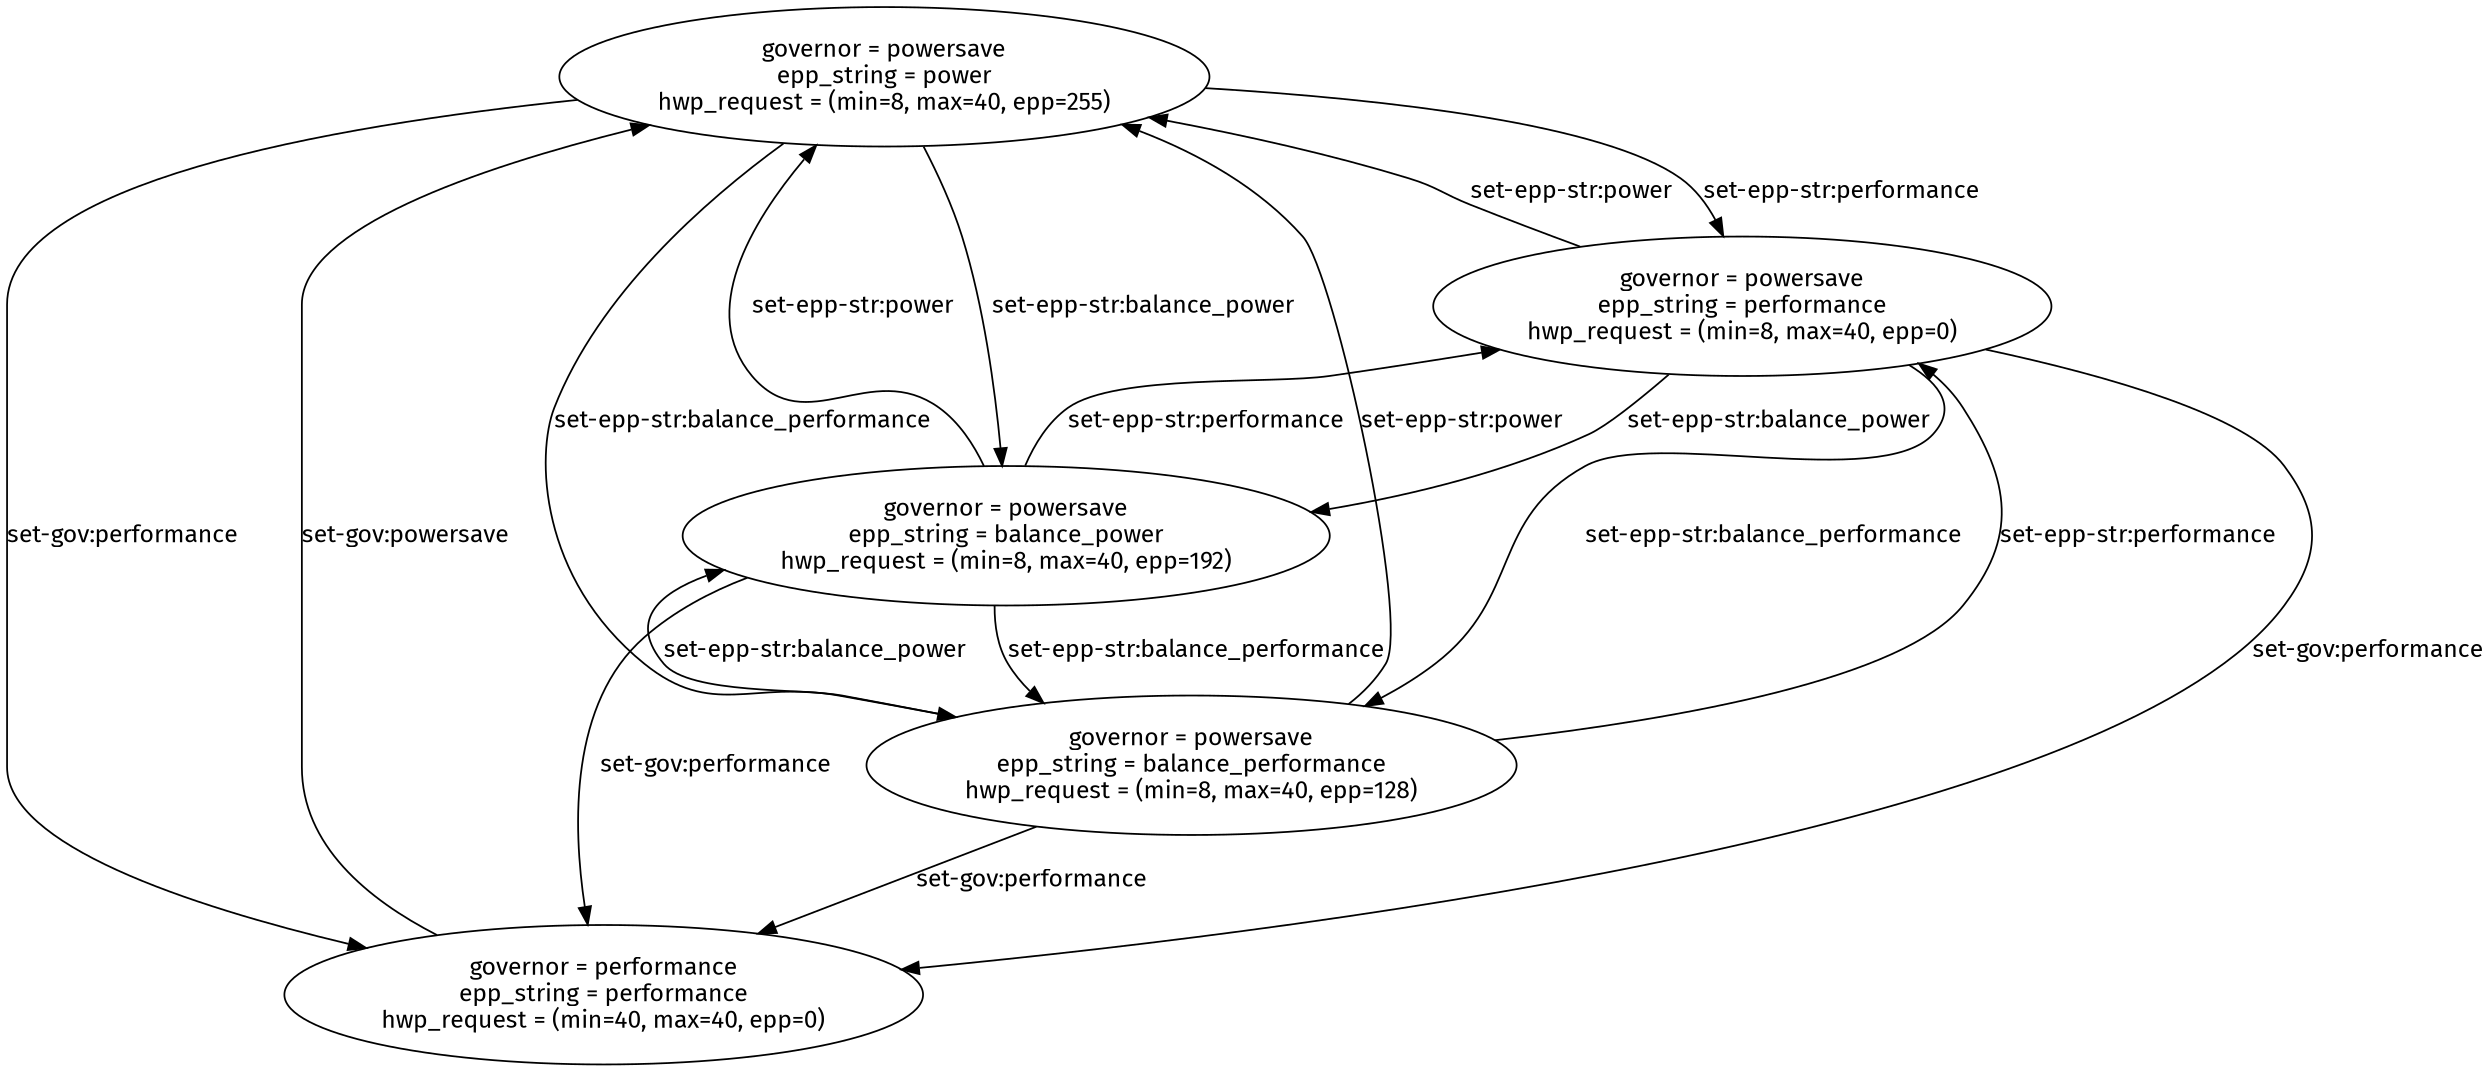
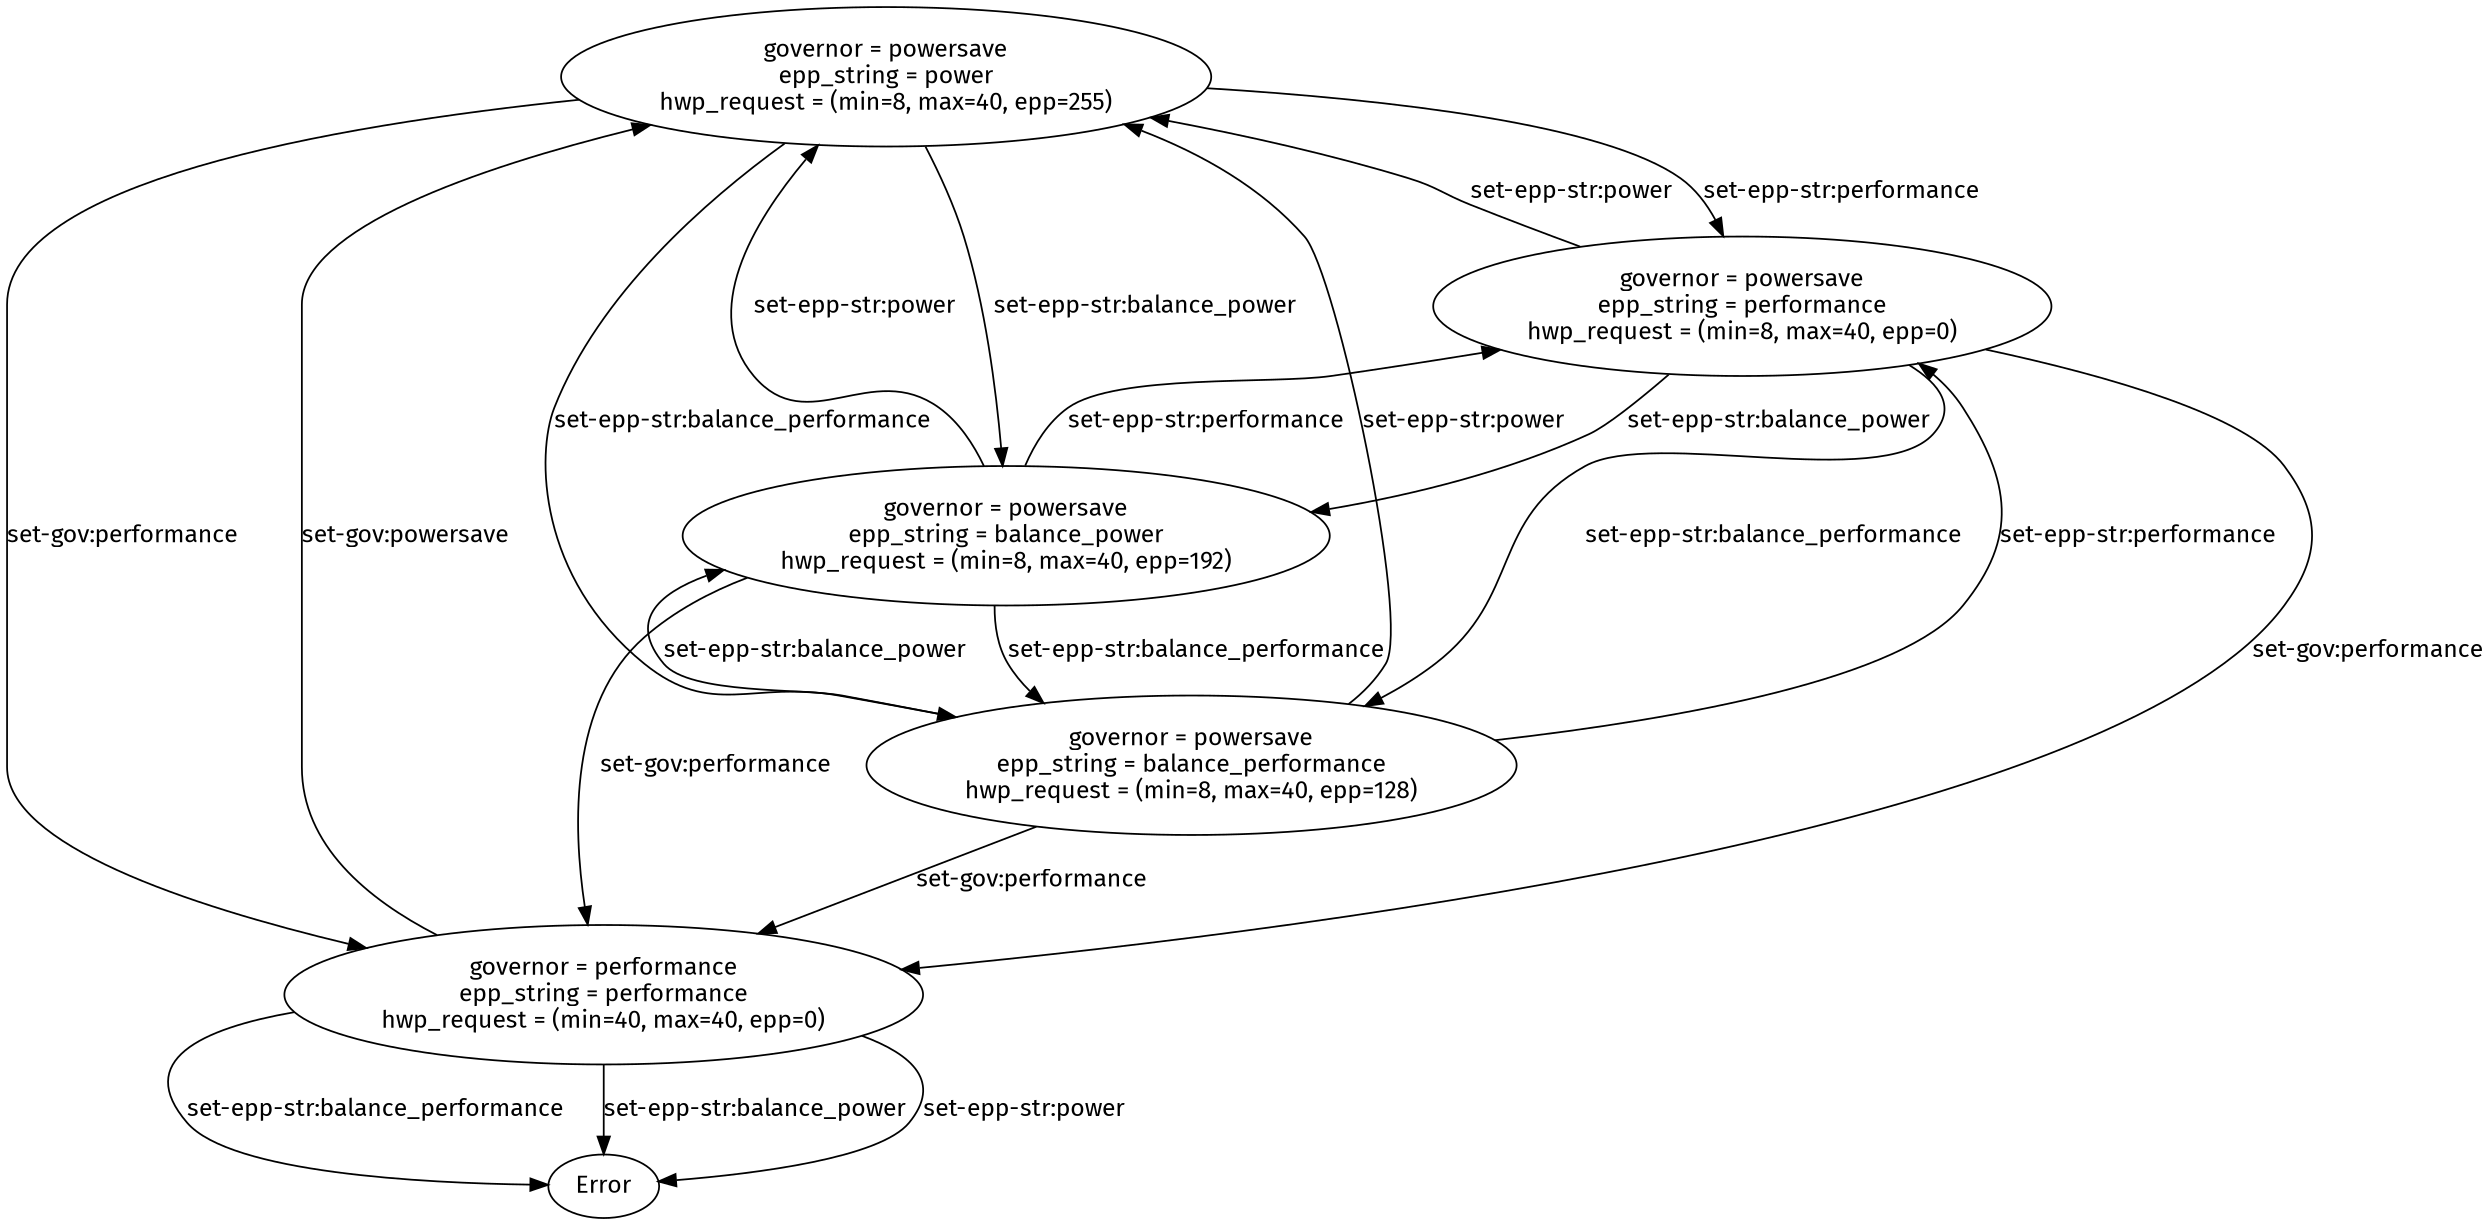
none -> (604, 1186)
